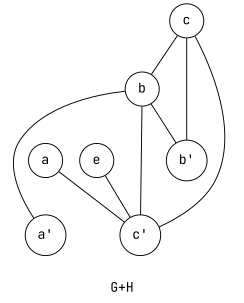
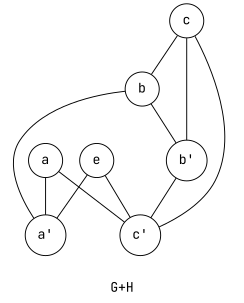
(141, 161) -> (163, 198)
none -> (46, 196)
none -> (72, 197)
